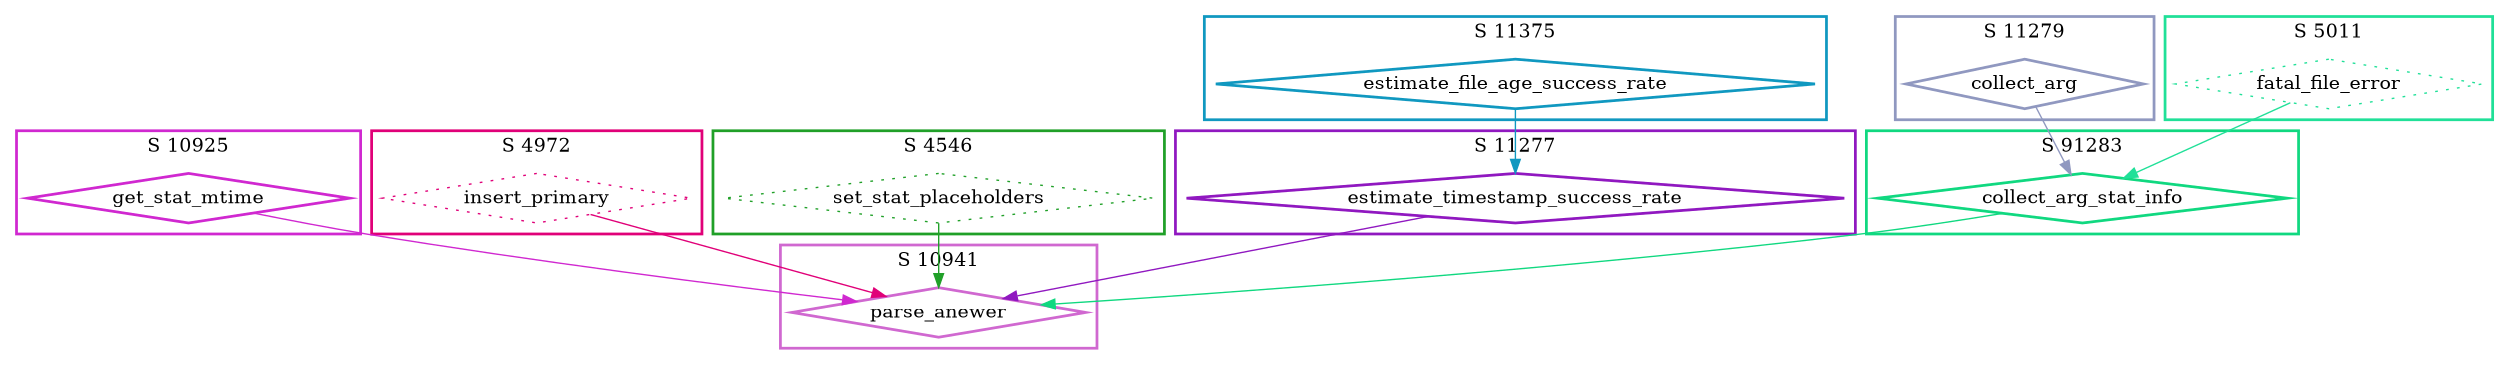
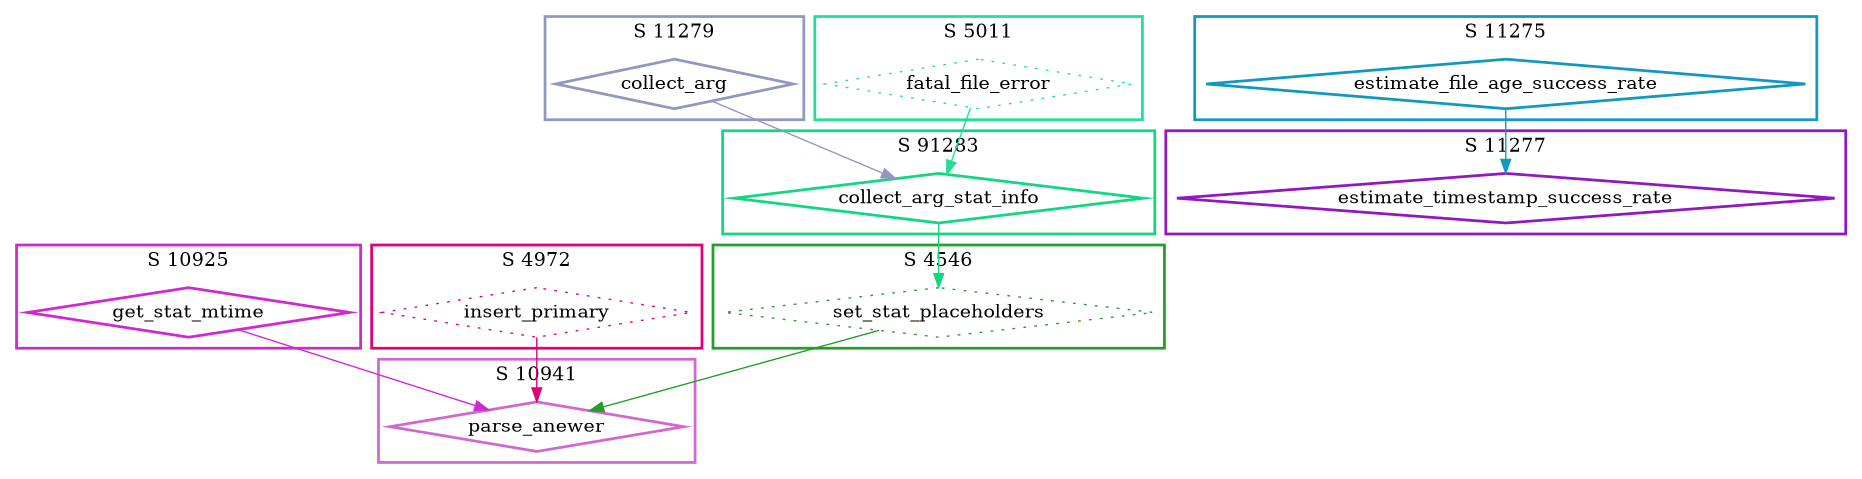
(1515, 32) -> (1506, 32)
(1223, 256) -> none
(1530, 268) -> (939, 253)
